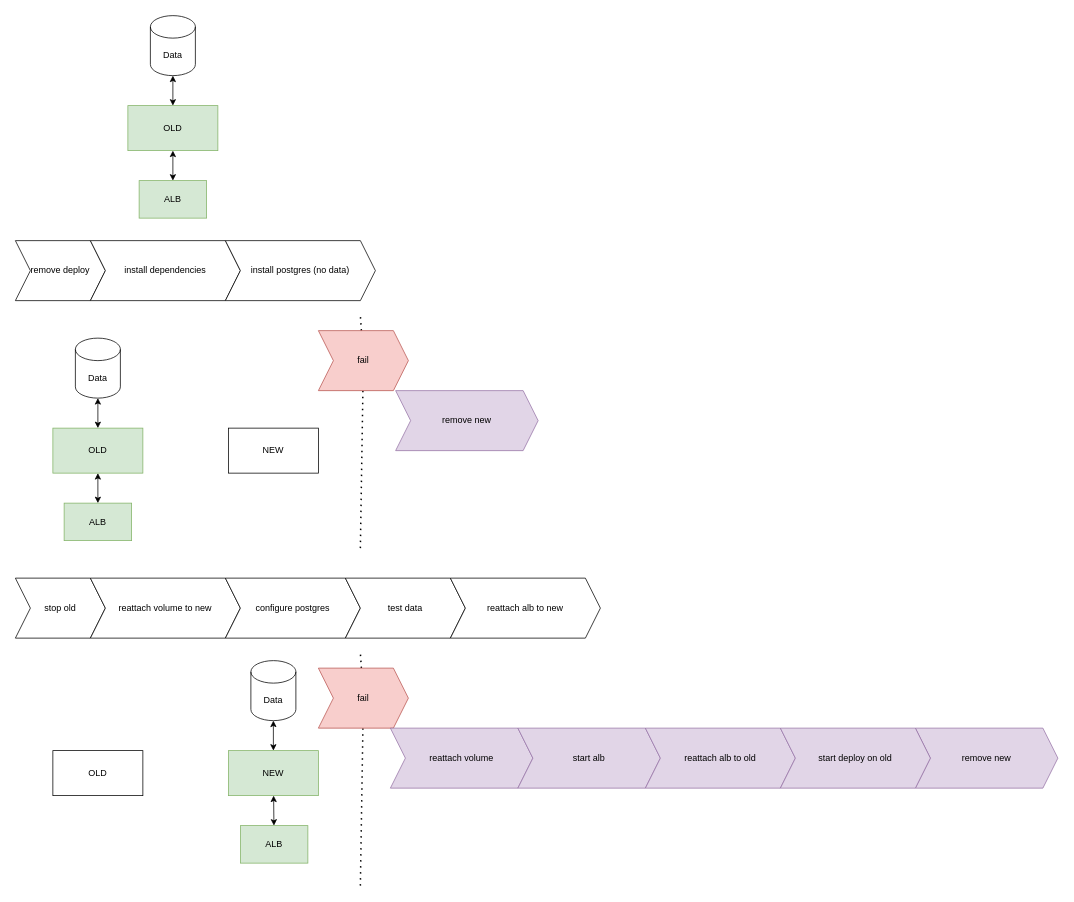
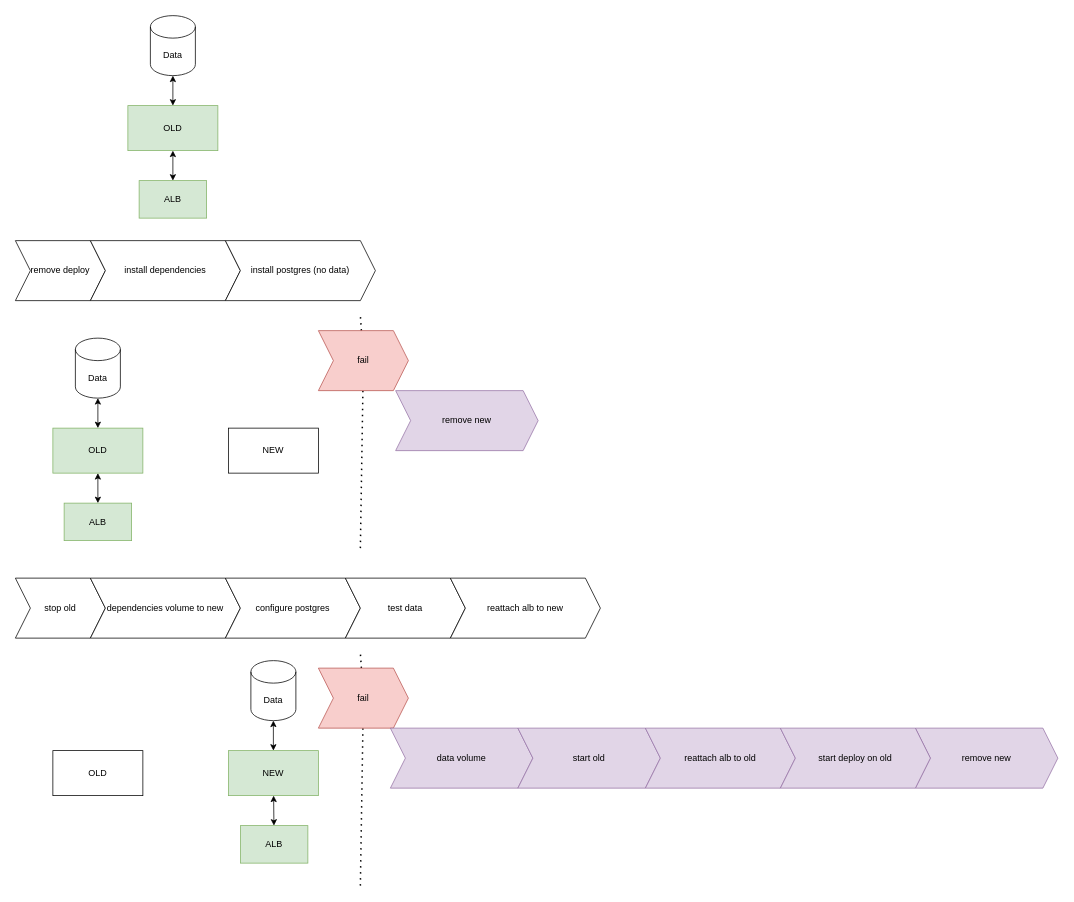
(165, 608) -> (165, 608)
(462, 758) -> (462, 758)
(589, 758) -> (589, 758)
